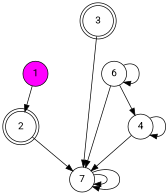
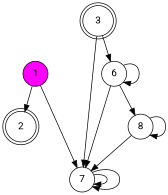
none -> (105, 45)
(141, 127) -> (141, 127)
(50, 152) -> (57, 123)
